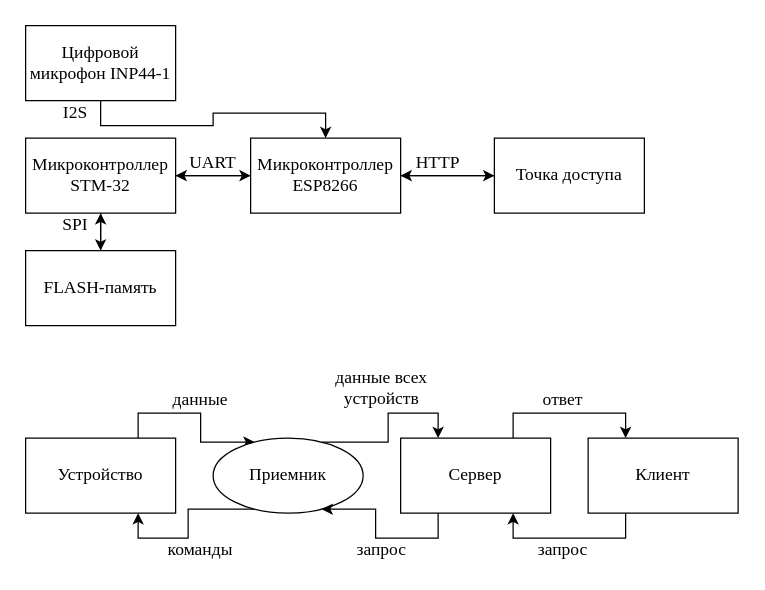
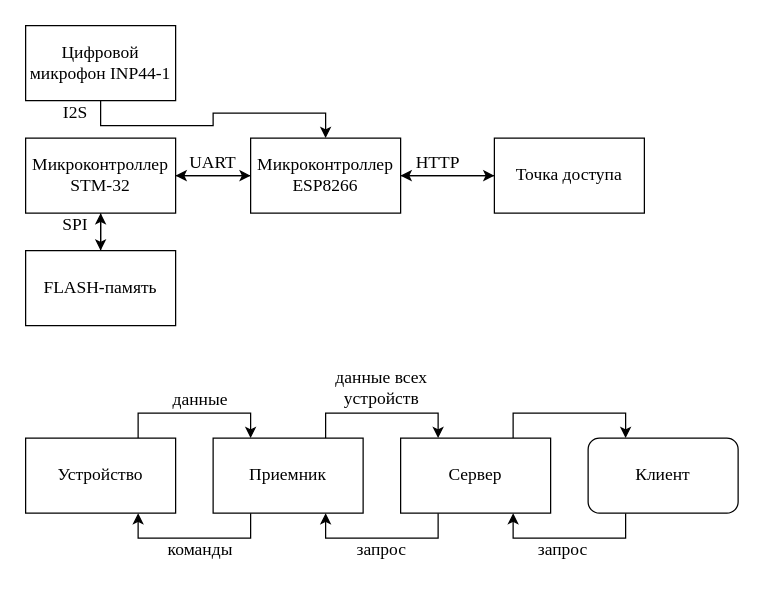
(563, 401) -> none
(288, 476) -> (288, 476)
(663, 476) -> (663, 476)
